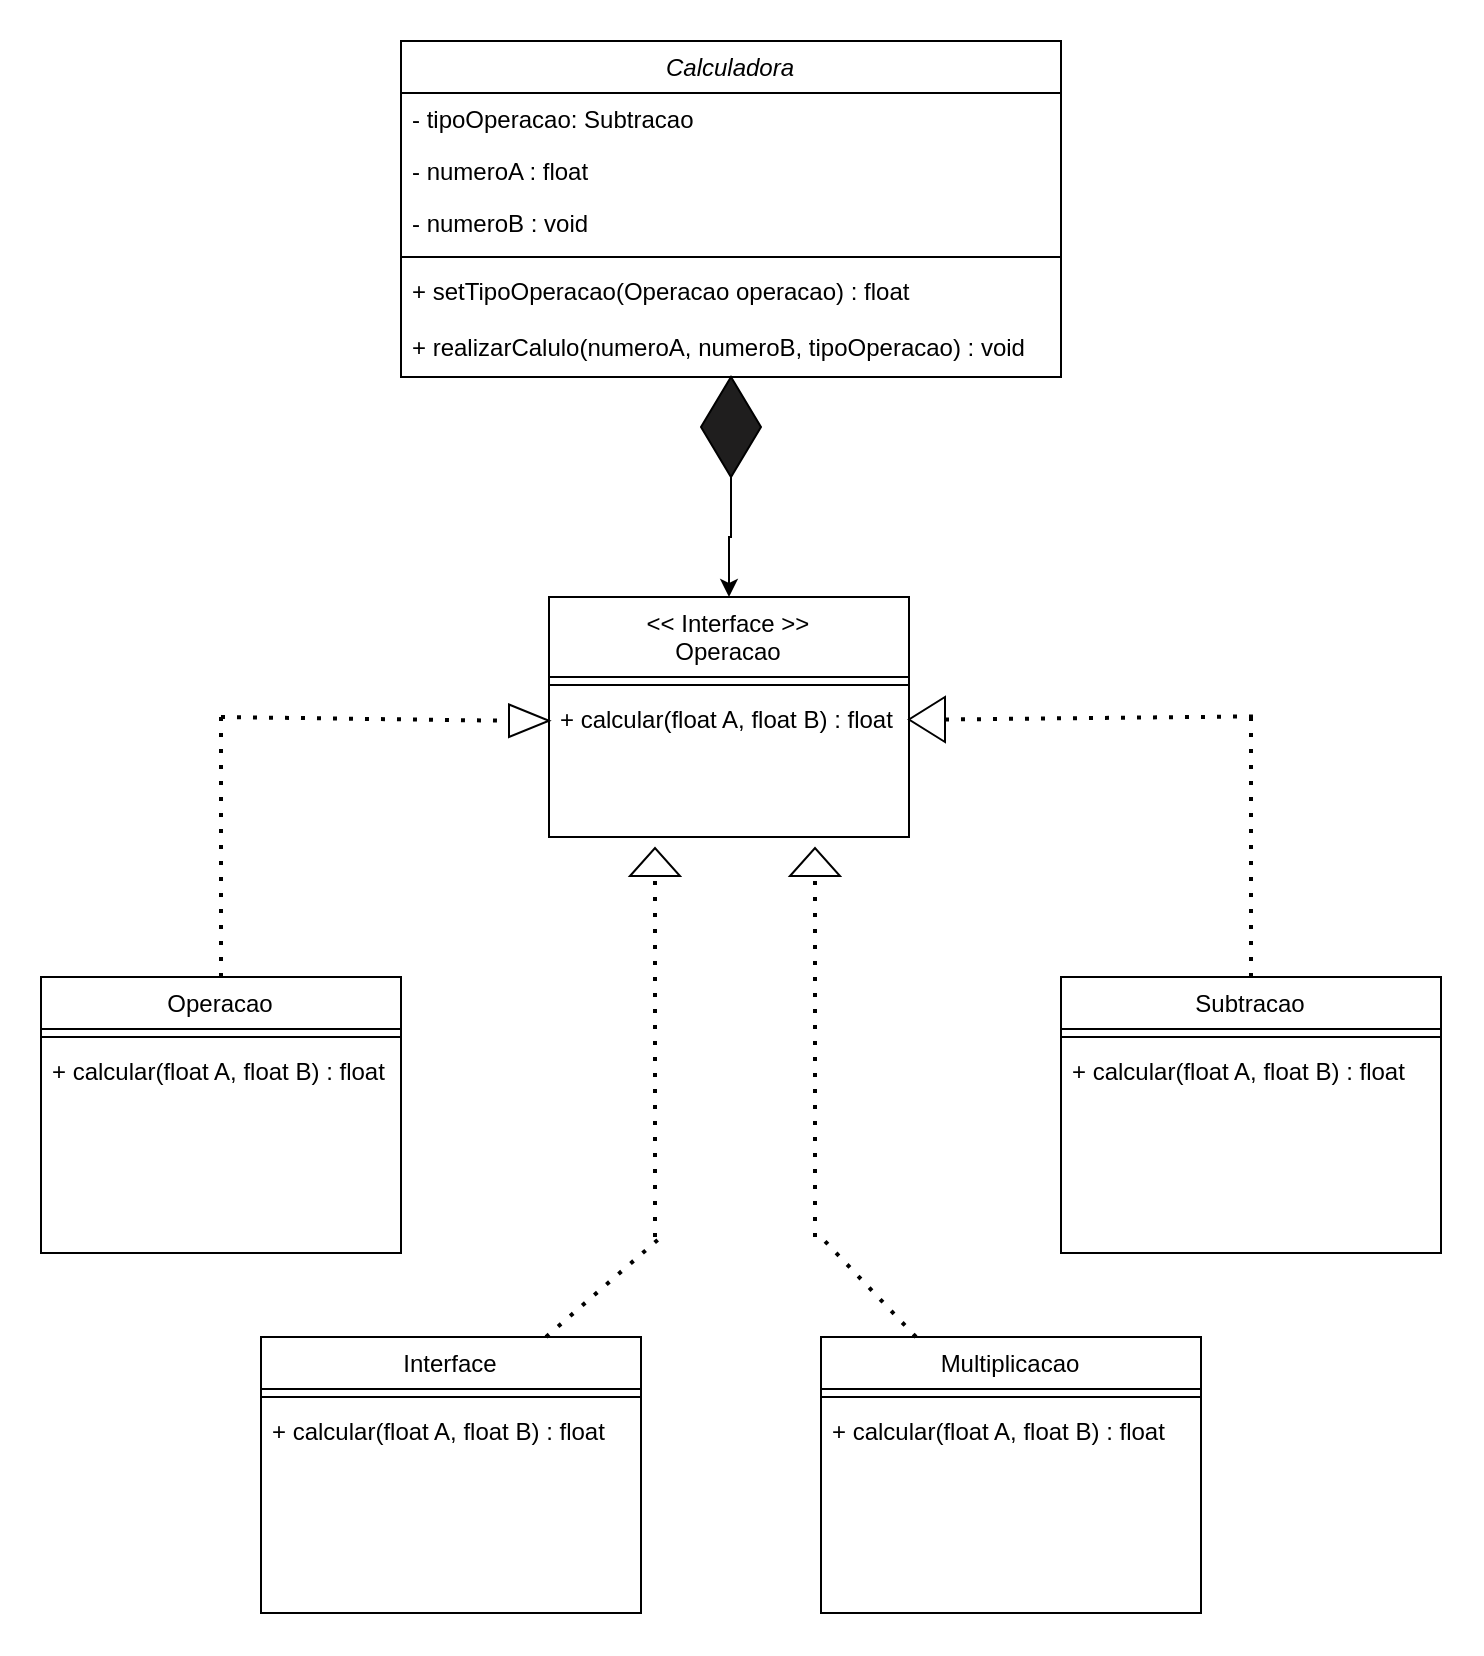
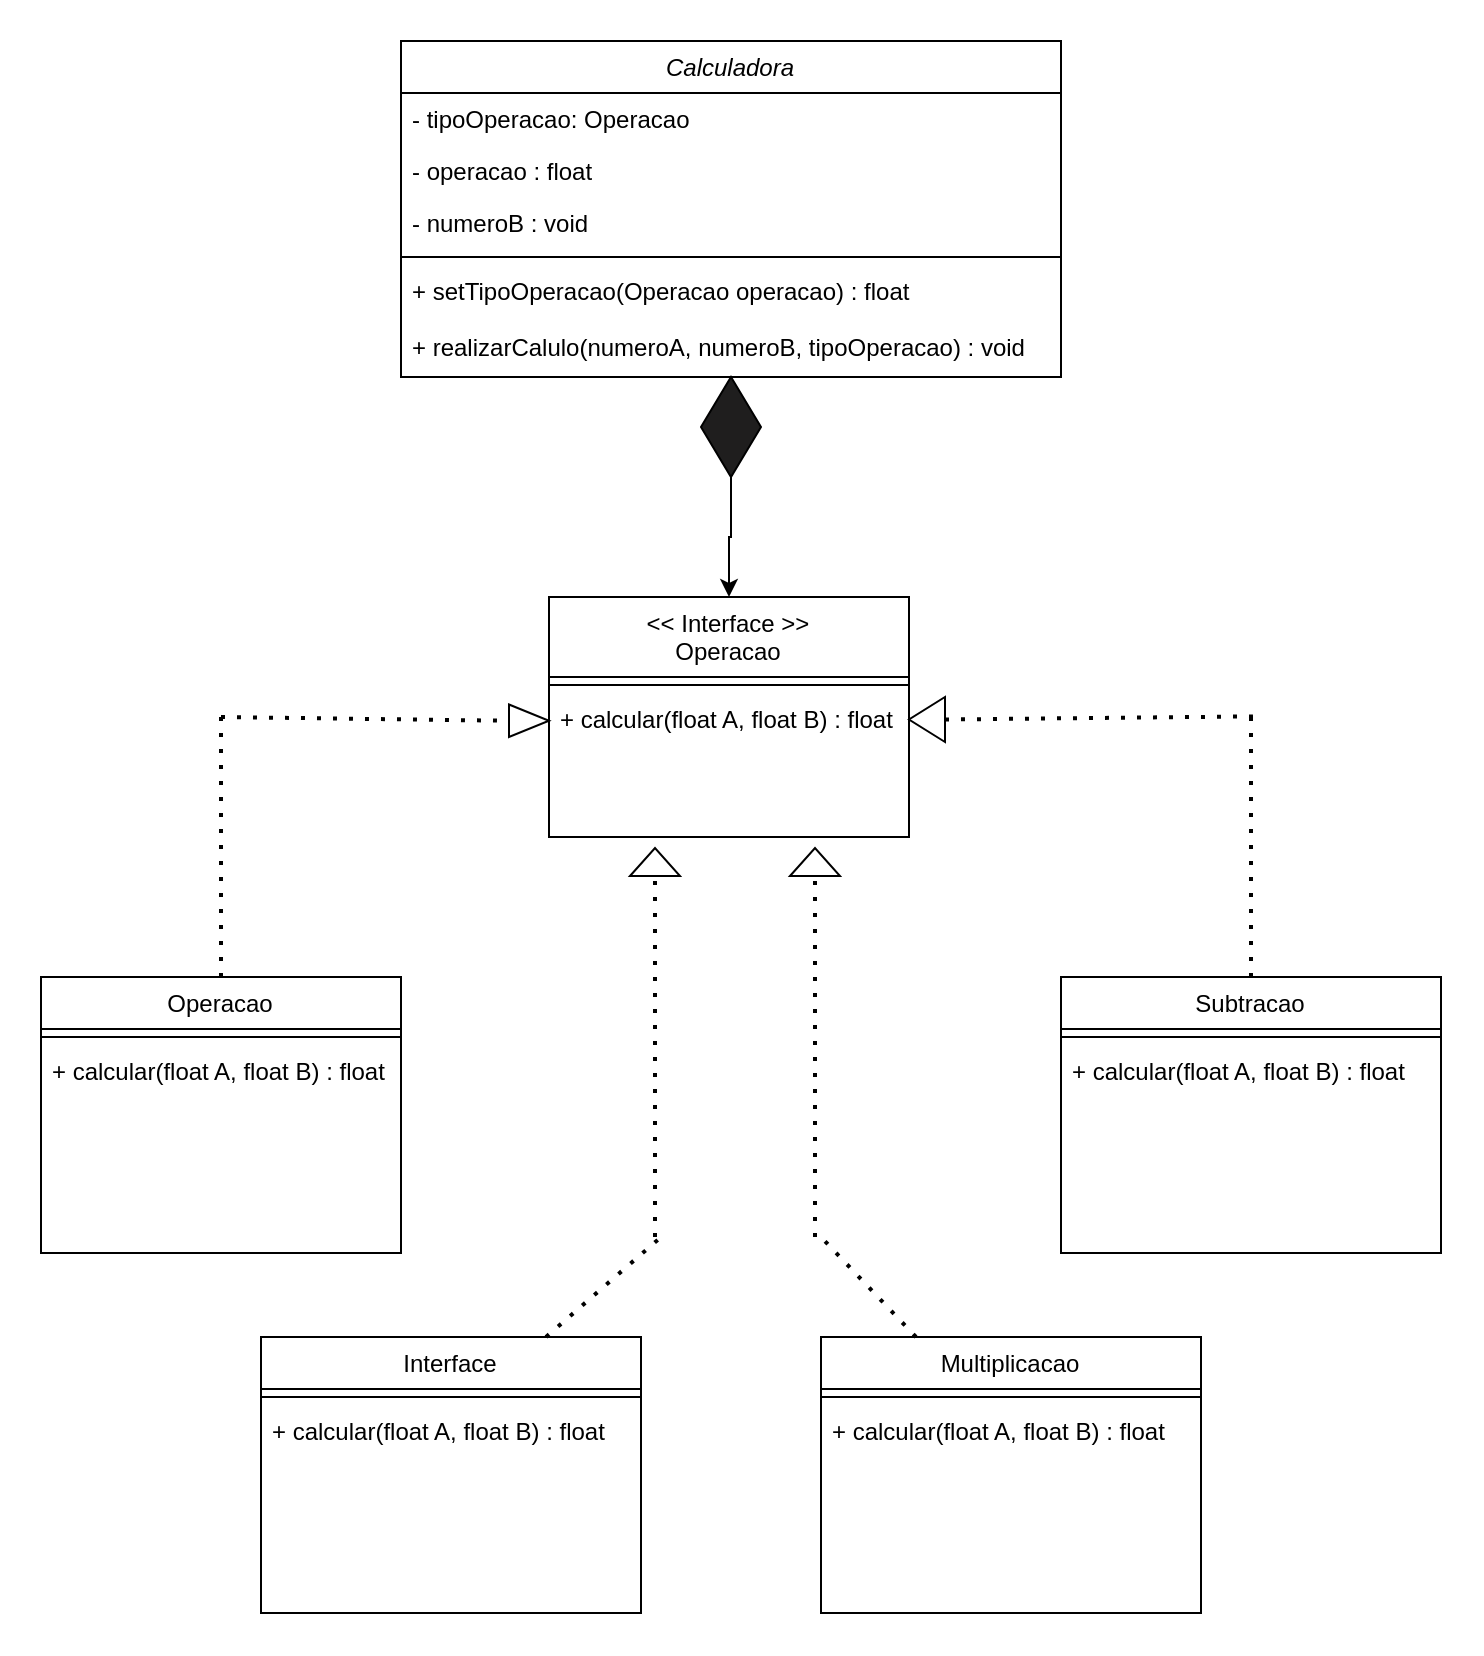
(568, 120) -> (561, 120)
(511, 172) -> (517, 172)
